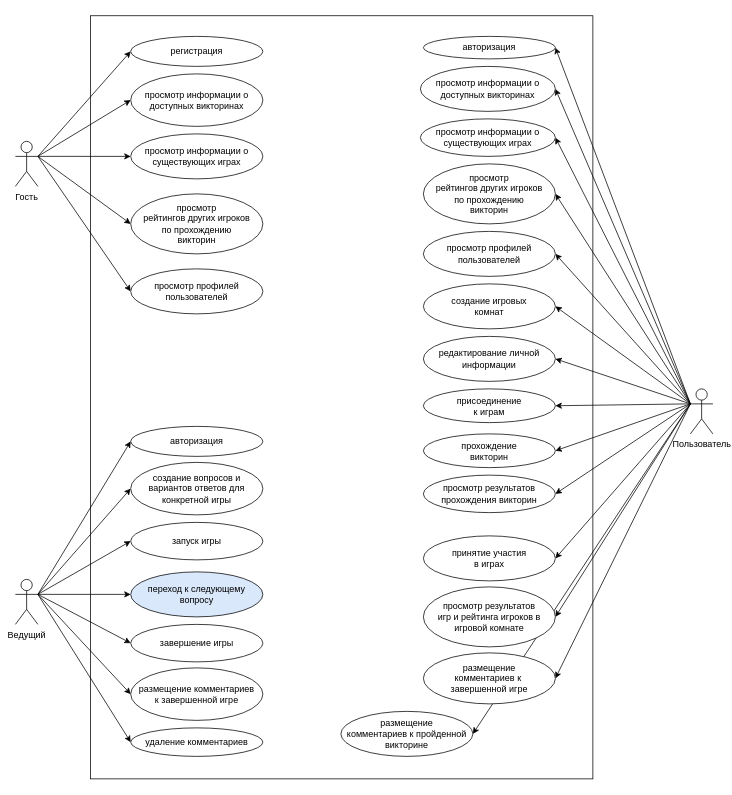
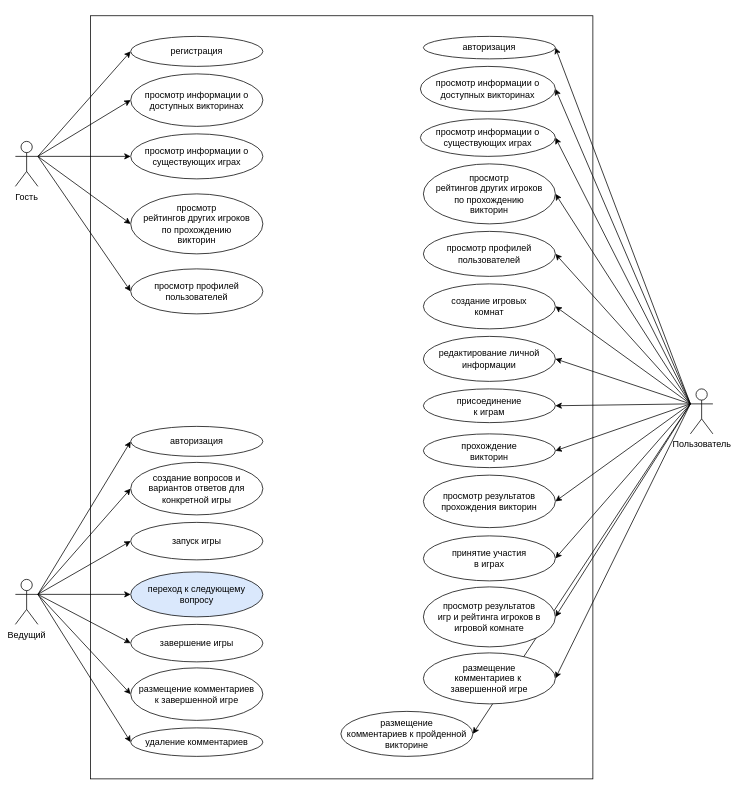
(489, 494) -> (489, 501)
